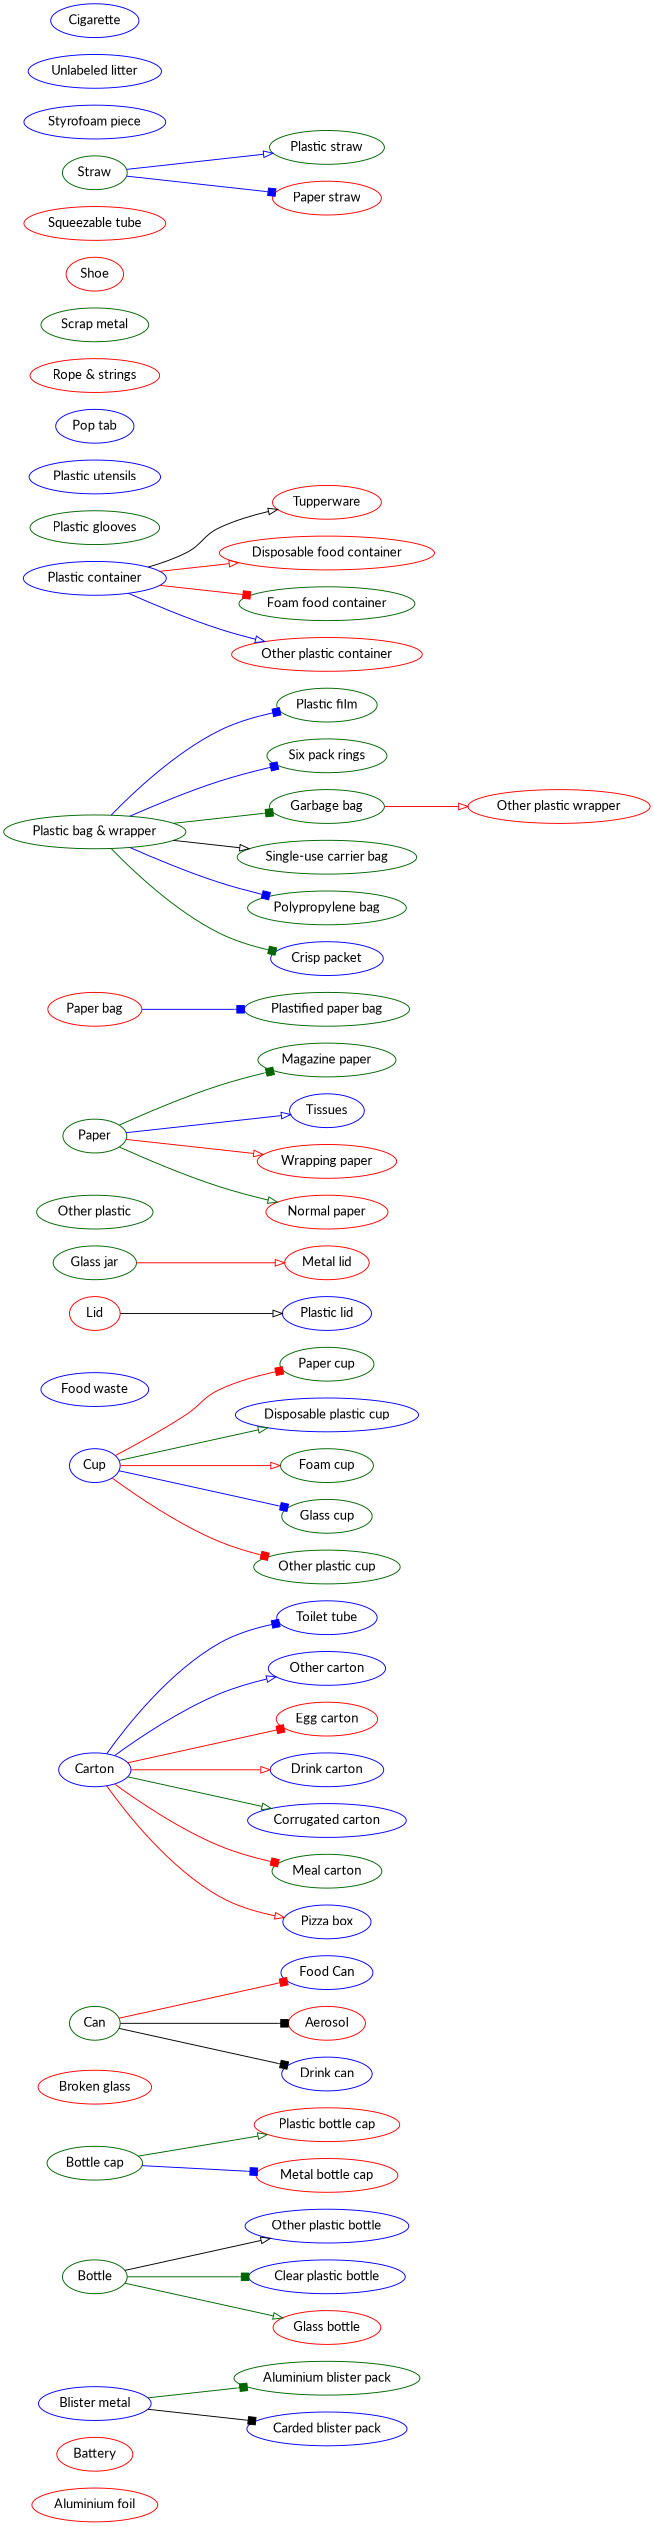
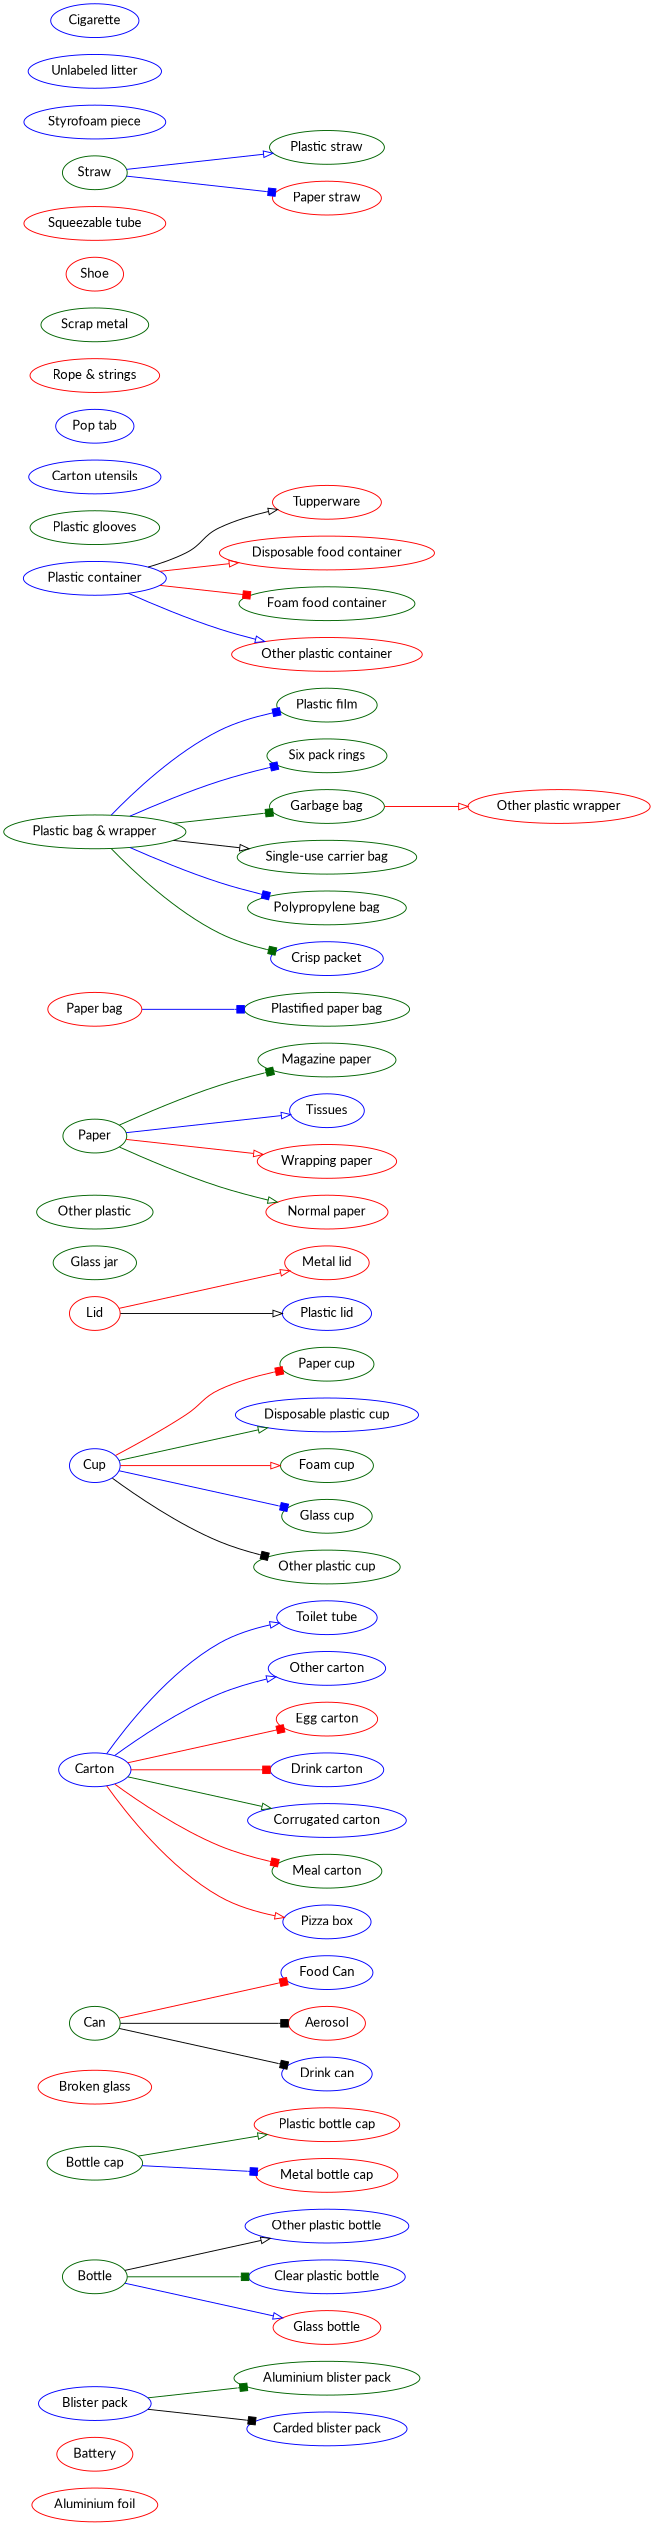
(95, 477) -> (95, 477)
(206, 1263) -> (200, 1291)
(95, 1390) -> none
(182, 1523) -> (182, 1523)
(177, 1674) -> (177, 1674)
(196, 1770) -> (196, 1770)
(199, 2300) -> (199, 2300)
(95, 2404) -> (95, 2404)
